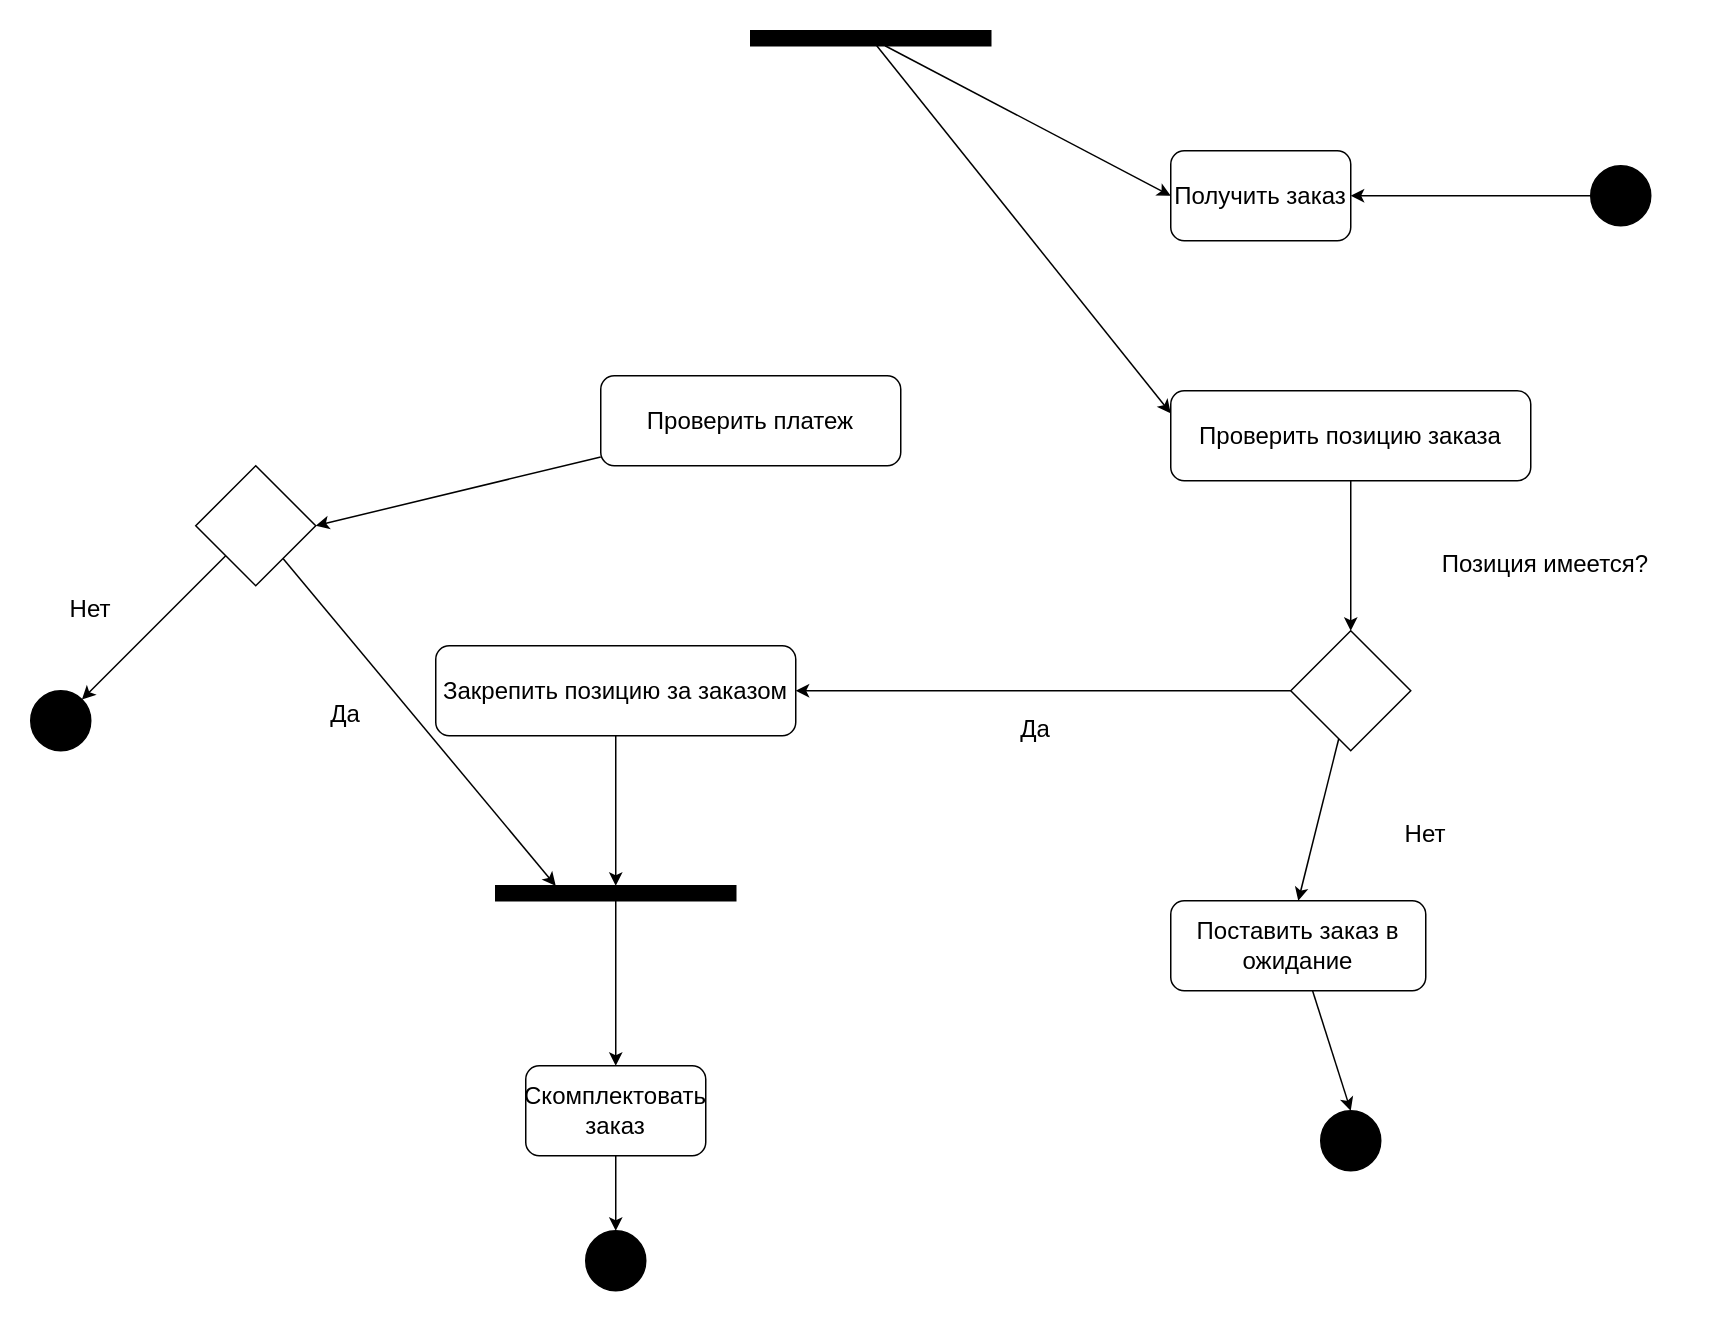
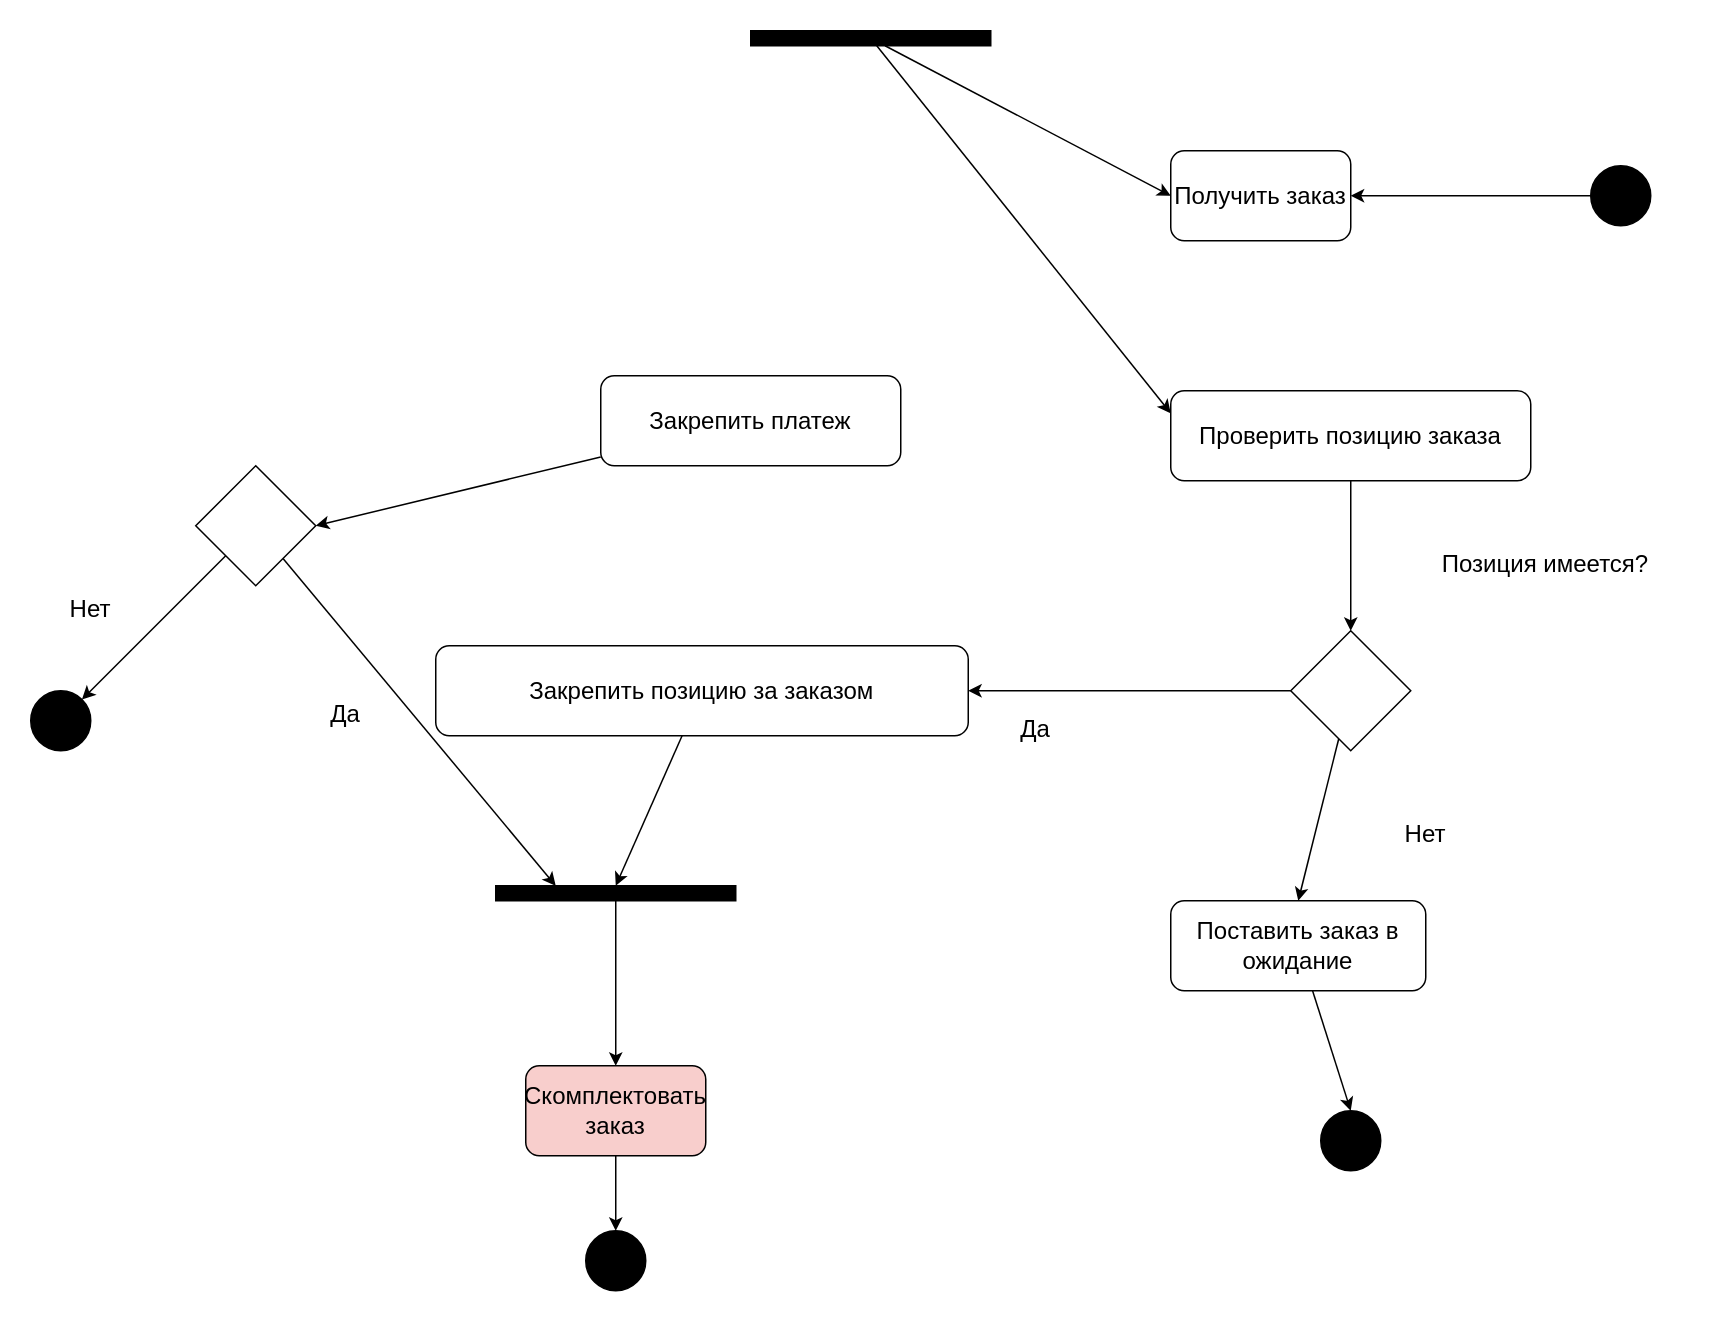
(751, 421) -> (751, 421)
(616, 691) -> (702, 691)
(616, 1111) -> (616, 1111)
